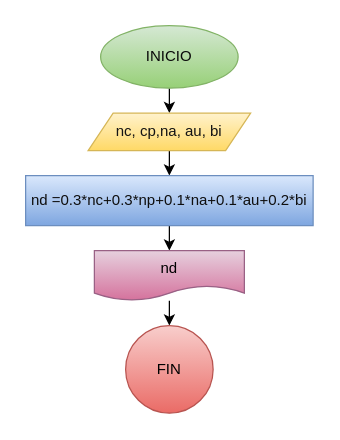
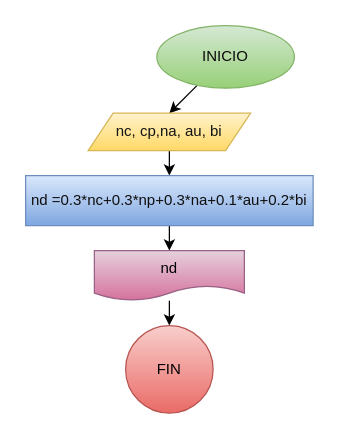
(169, 57) -> (226, 57)
(169, 201) -> (169, 201)
